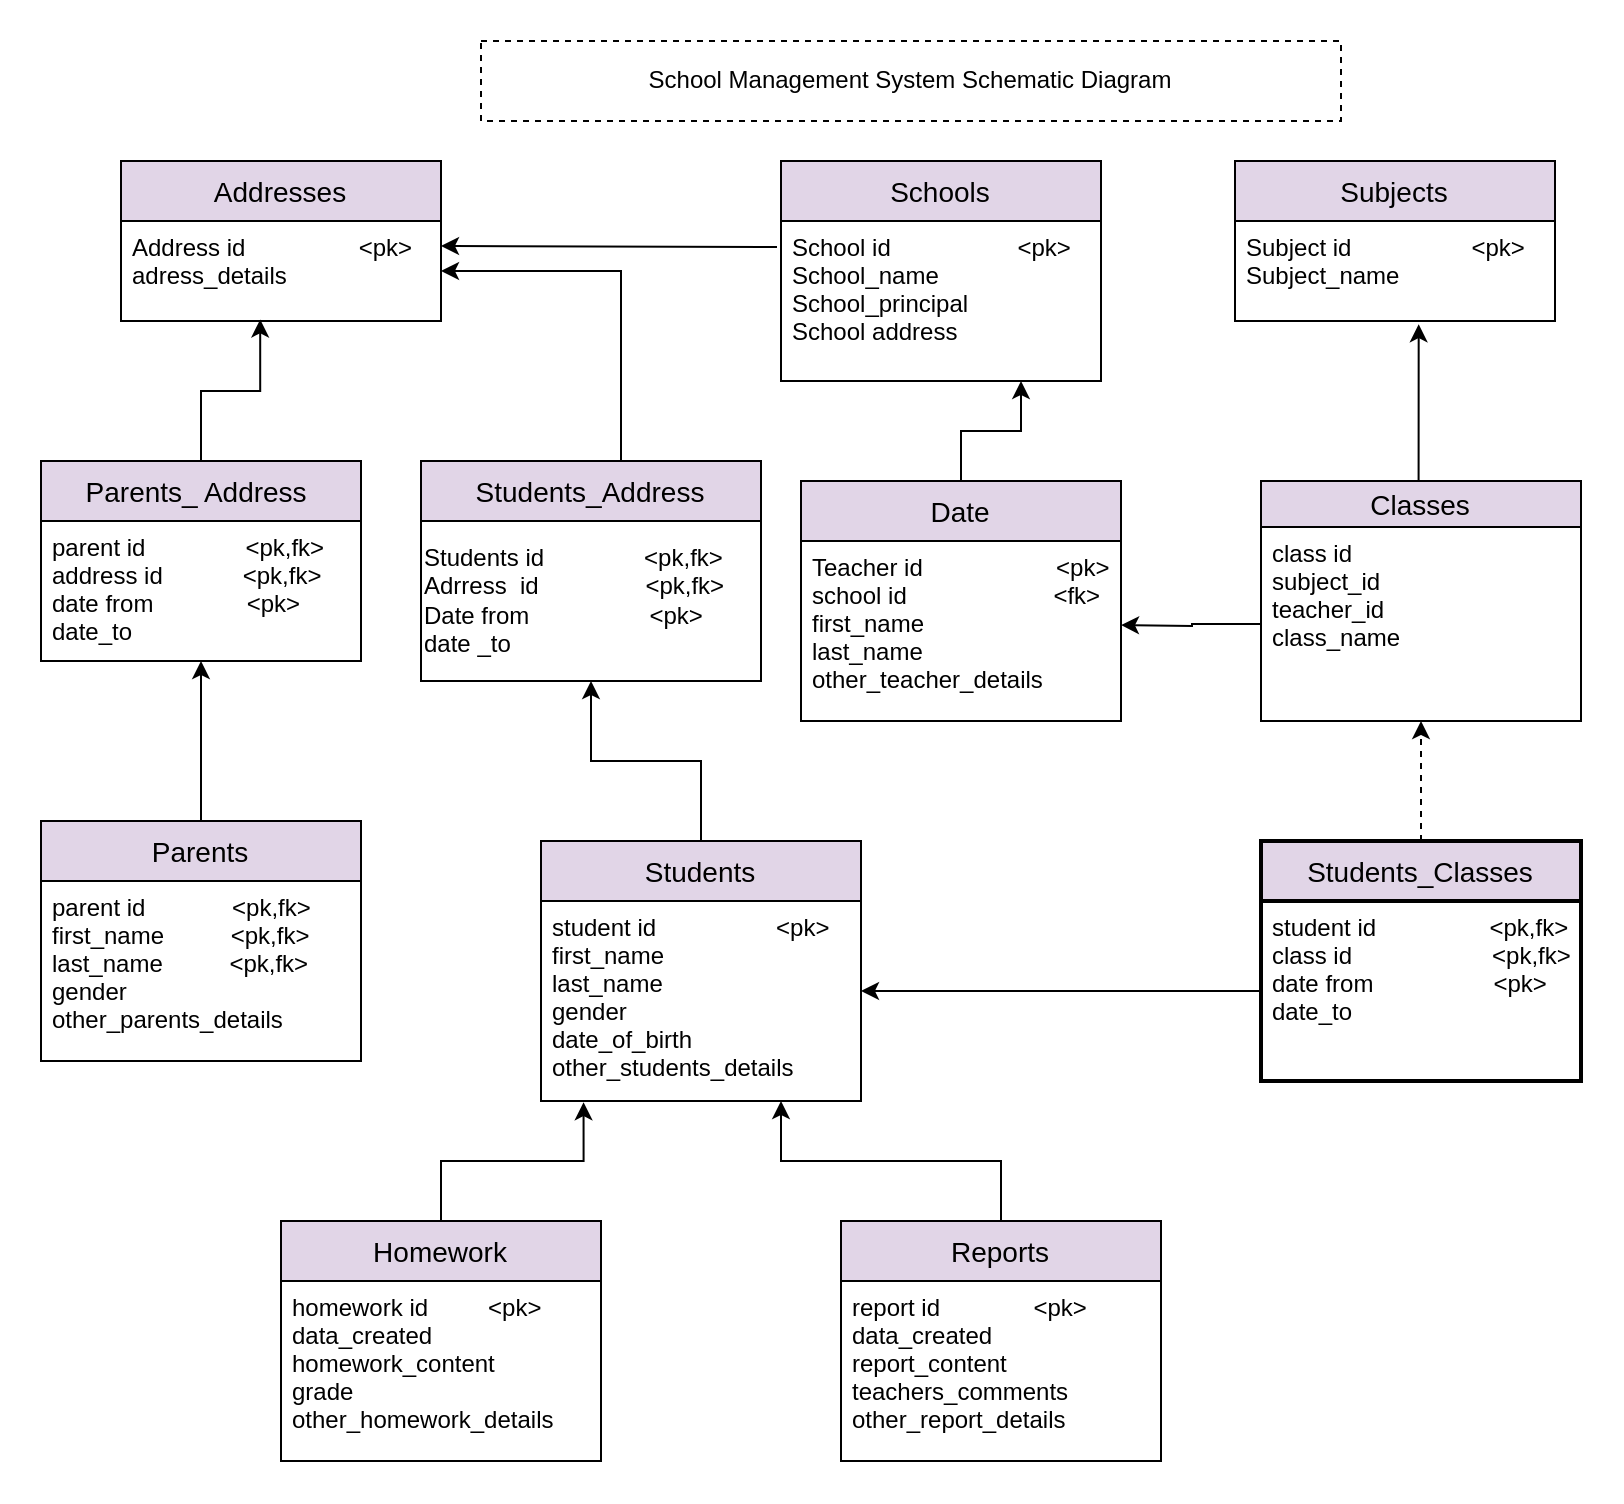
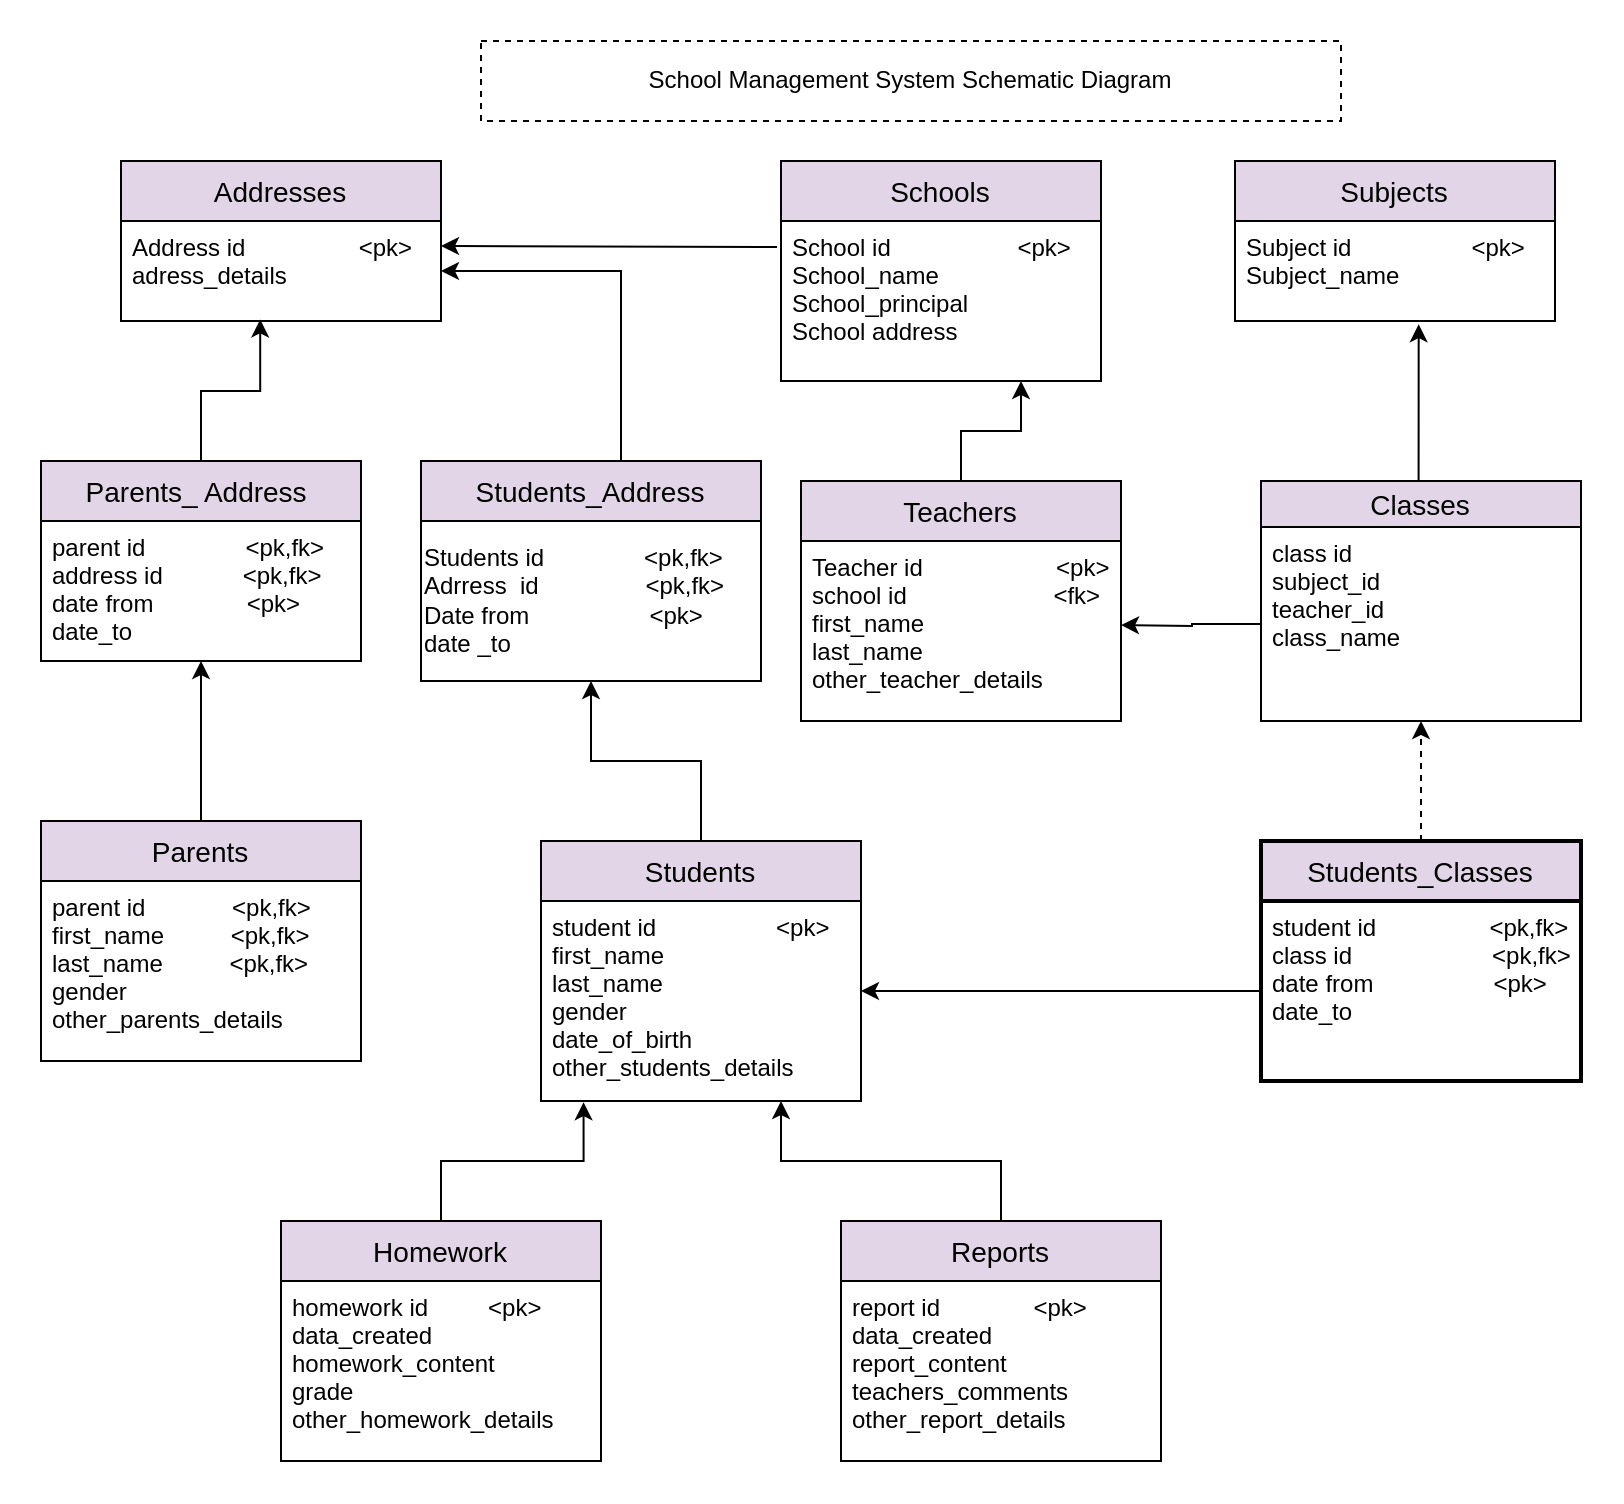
(960, 513) -> (960, 513)
